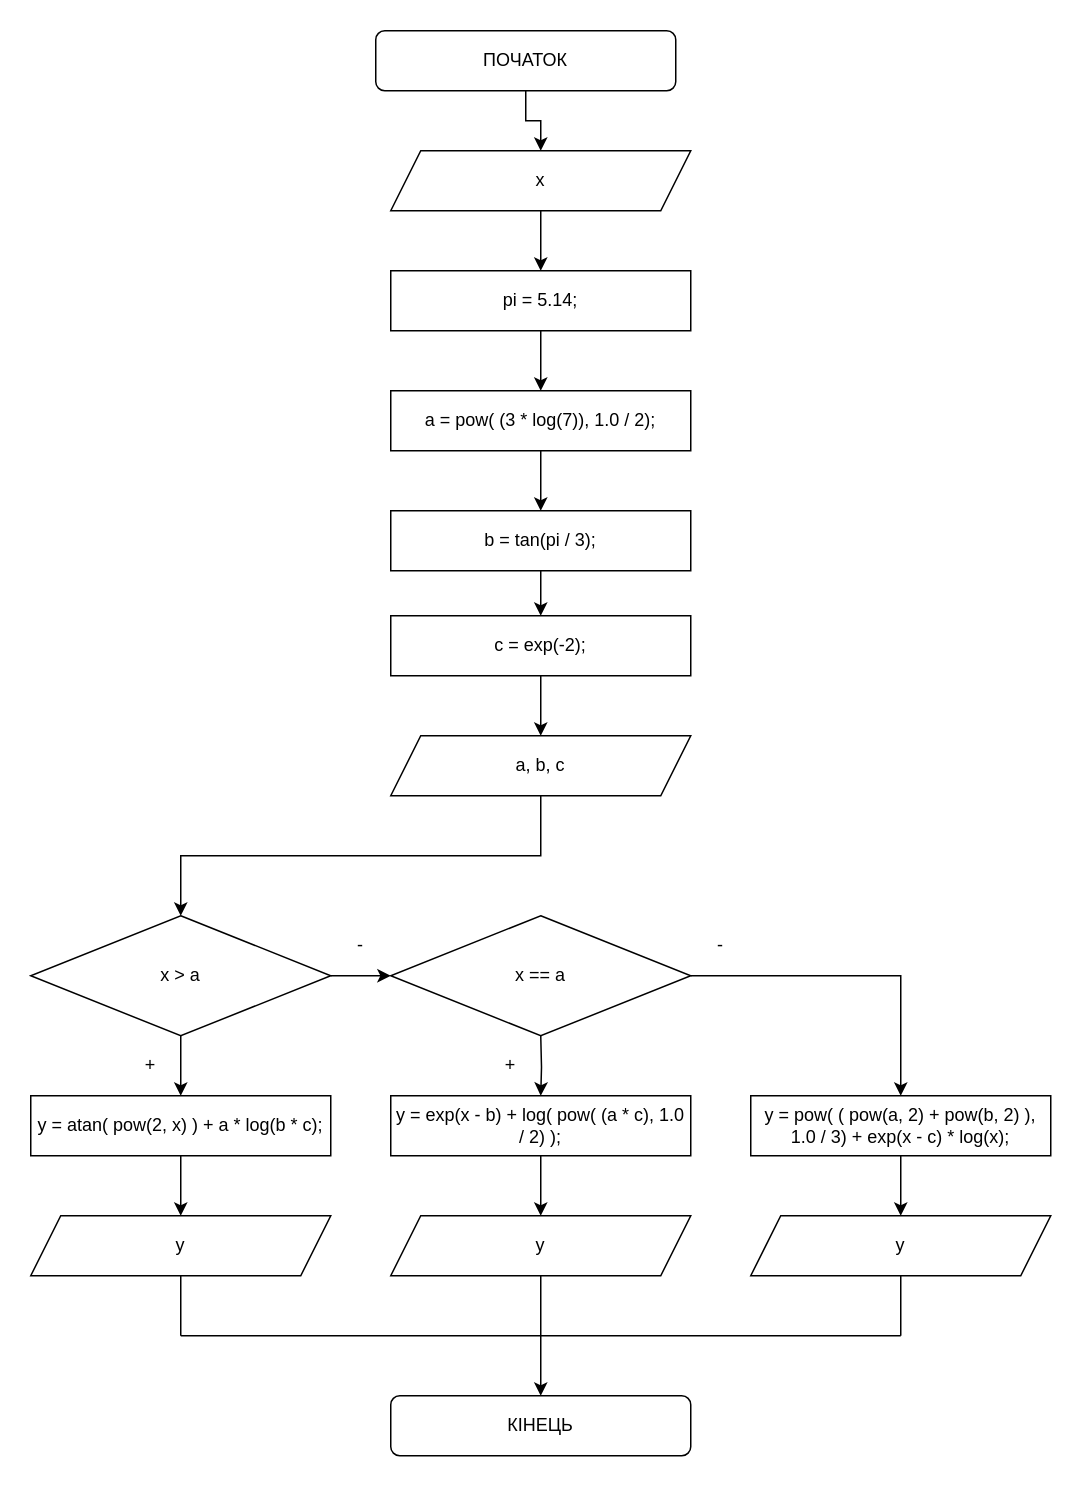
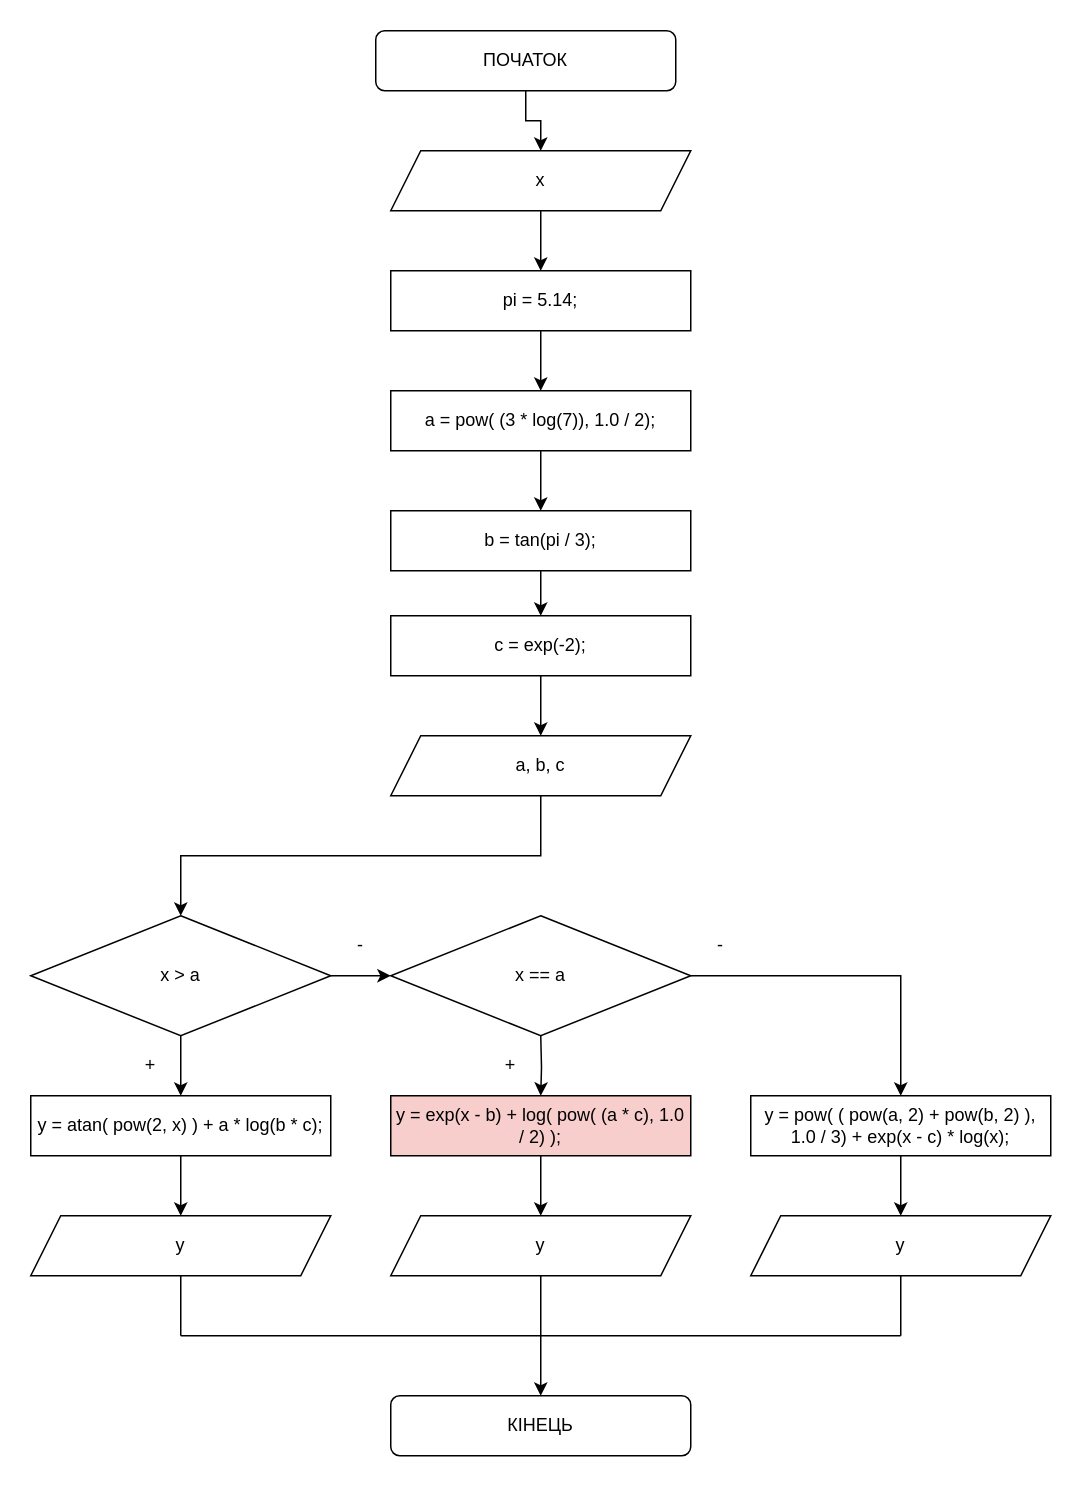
(541, 1126) -> (541, 1126)
